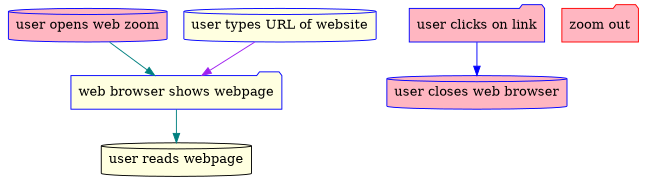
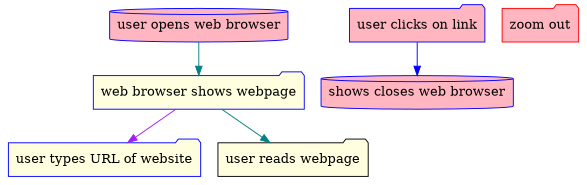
(88, 25) -> (199, 25)
(280, 25) -> (105, 160)
(232, 56) -> (156, 123)
(477, 92) -> (417, 92)
(176, 160) -> (293, 160)
